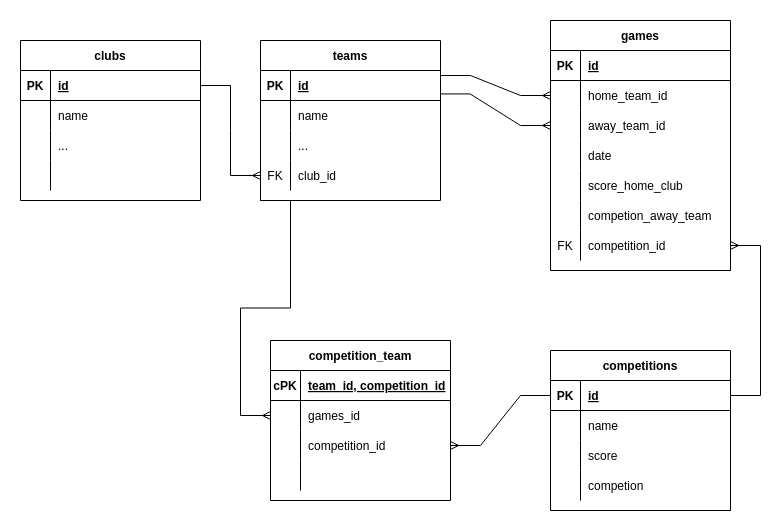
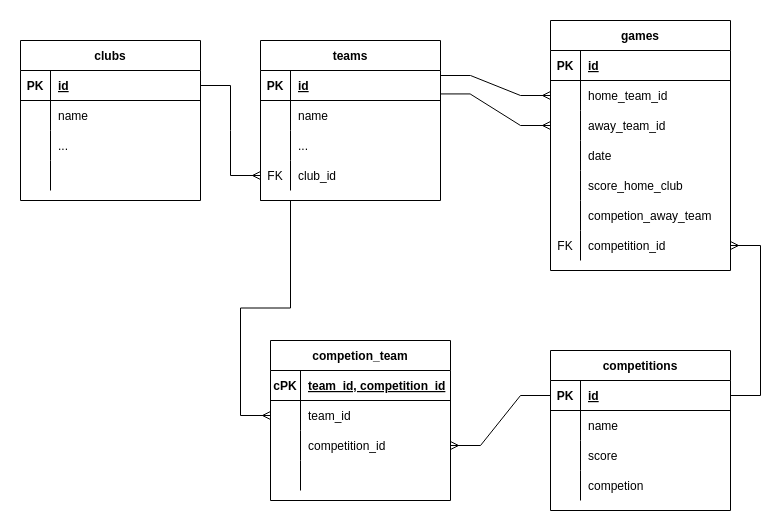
(360, 356) -> (360, 356)
(333, 416) -> (330, 416)
